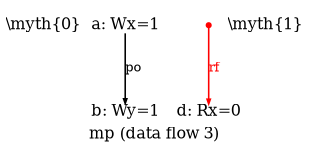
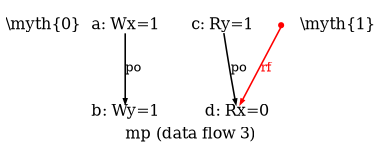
none -> (223, 25)
